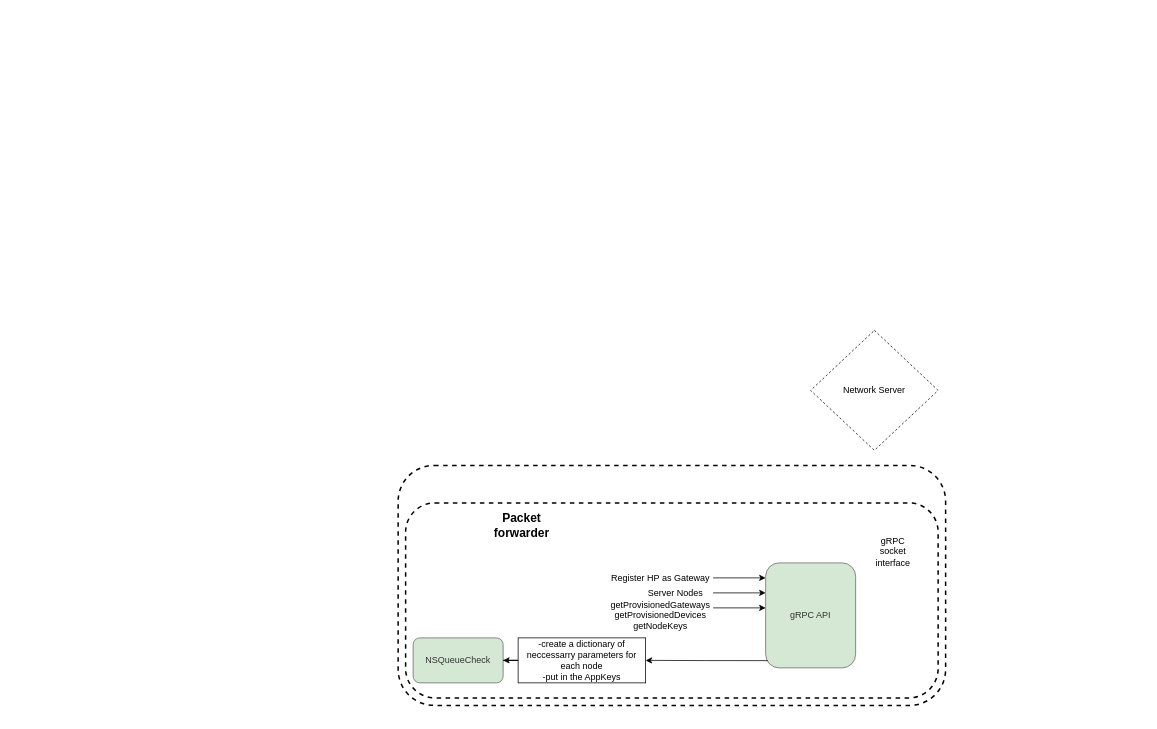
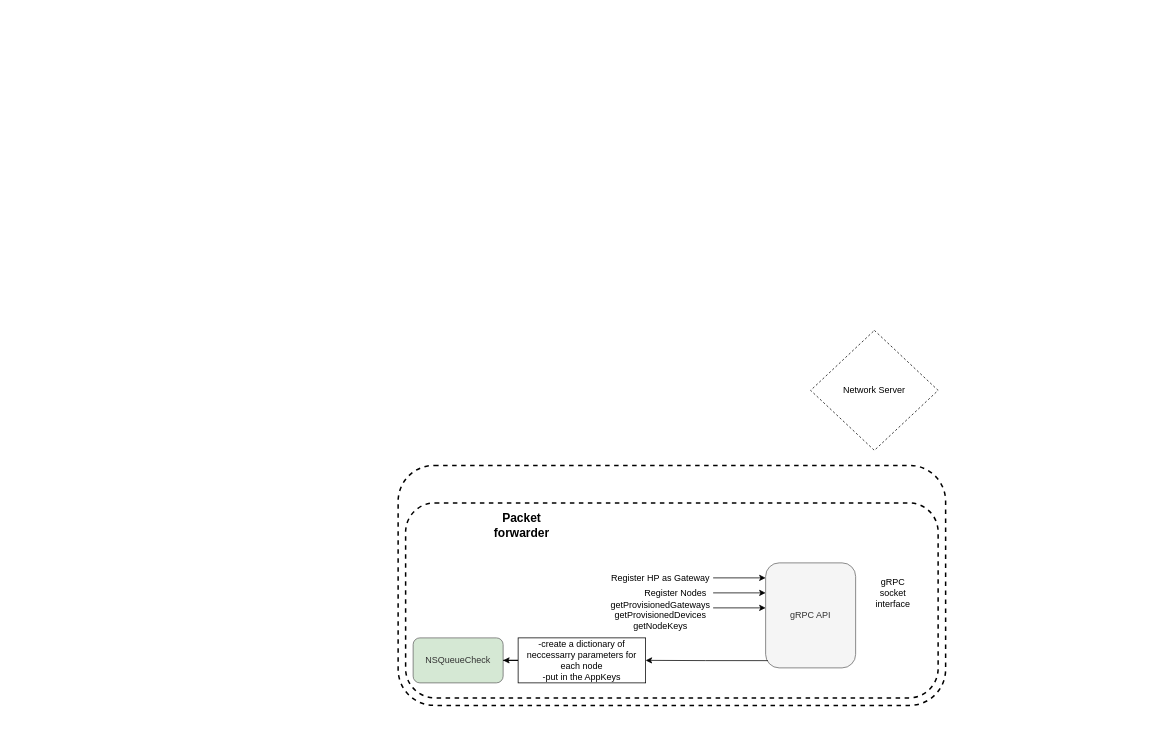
(893, 552) -> (893, 593)
(675, 593) -> (675, 593)
(810, 615) -> (810, 615)
